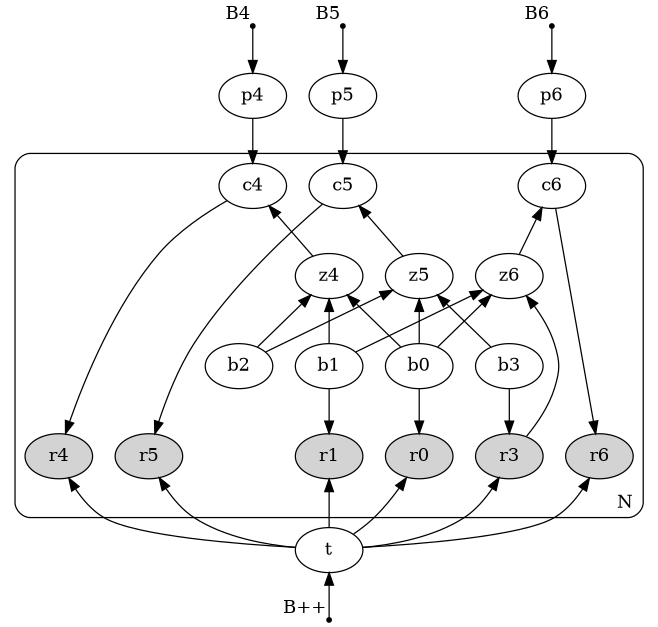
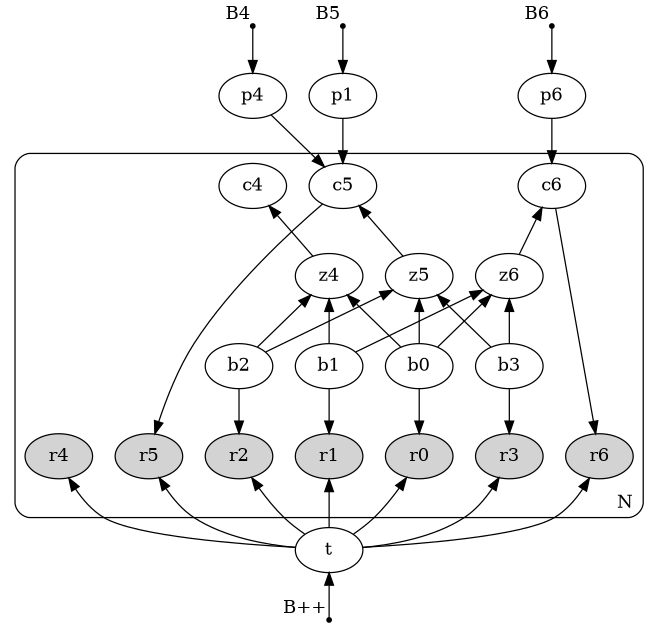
(343, 96) -> (343, 96)
(253, 135) -> (293, 136)
(128, 296) -> none
(558, 373) -> (509, 328)
none -> (239, 456)
